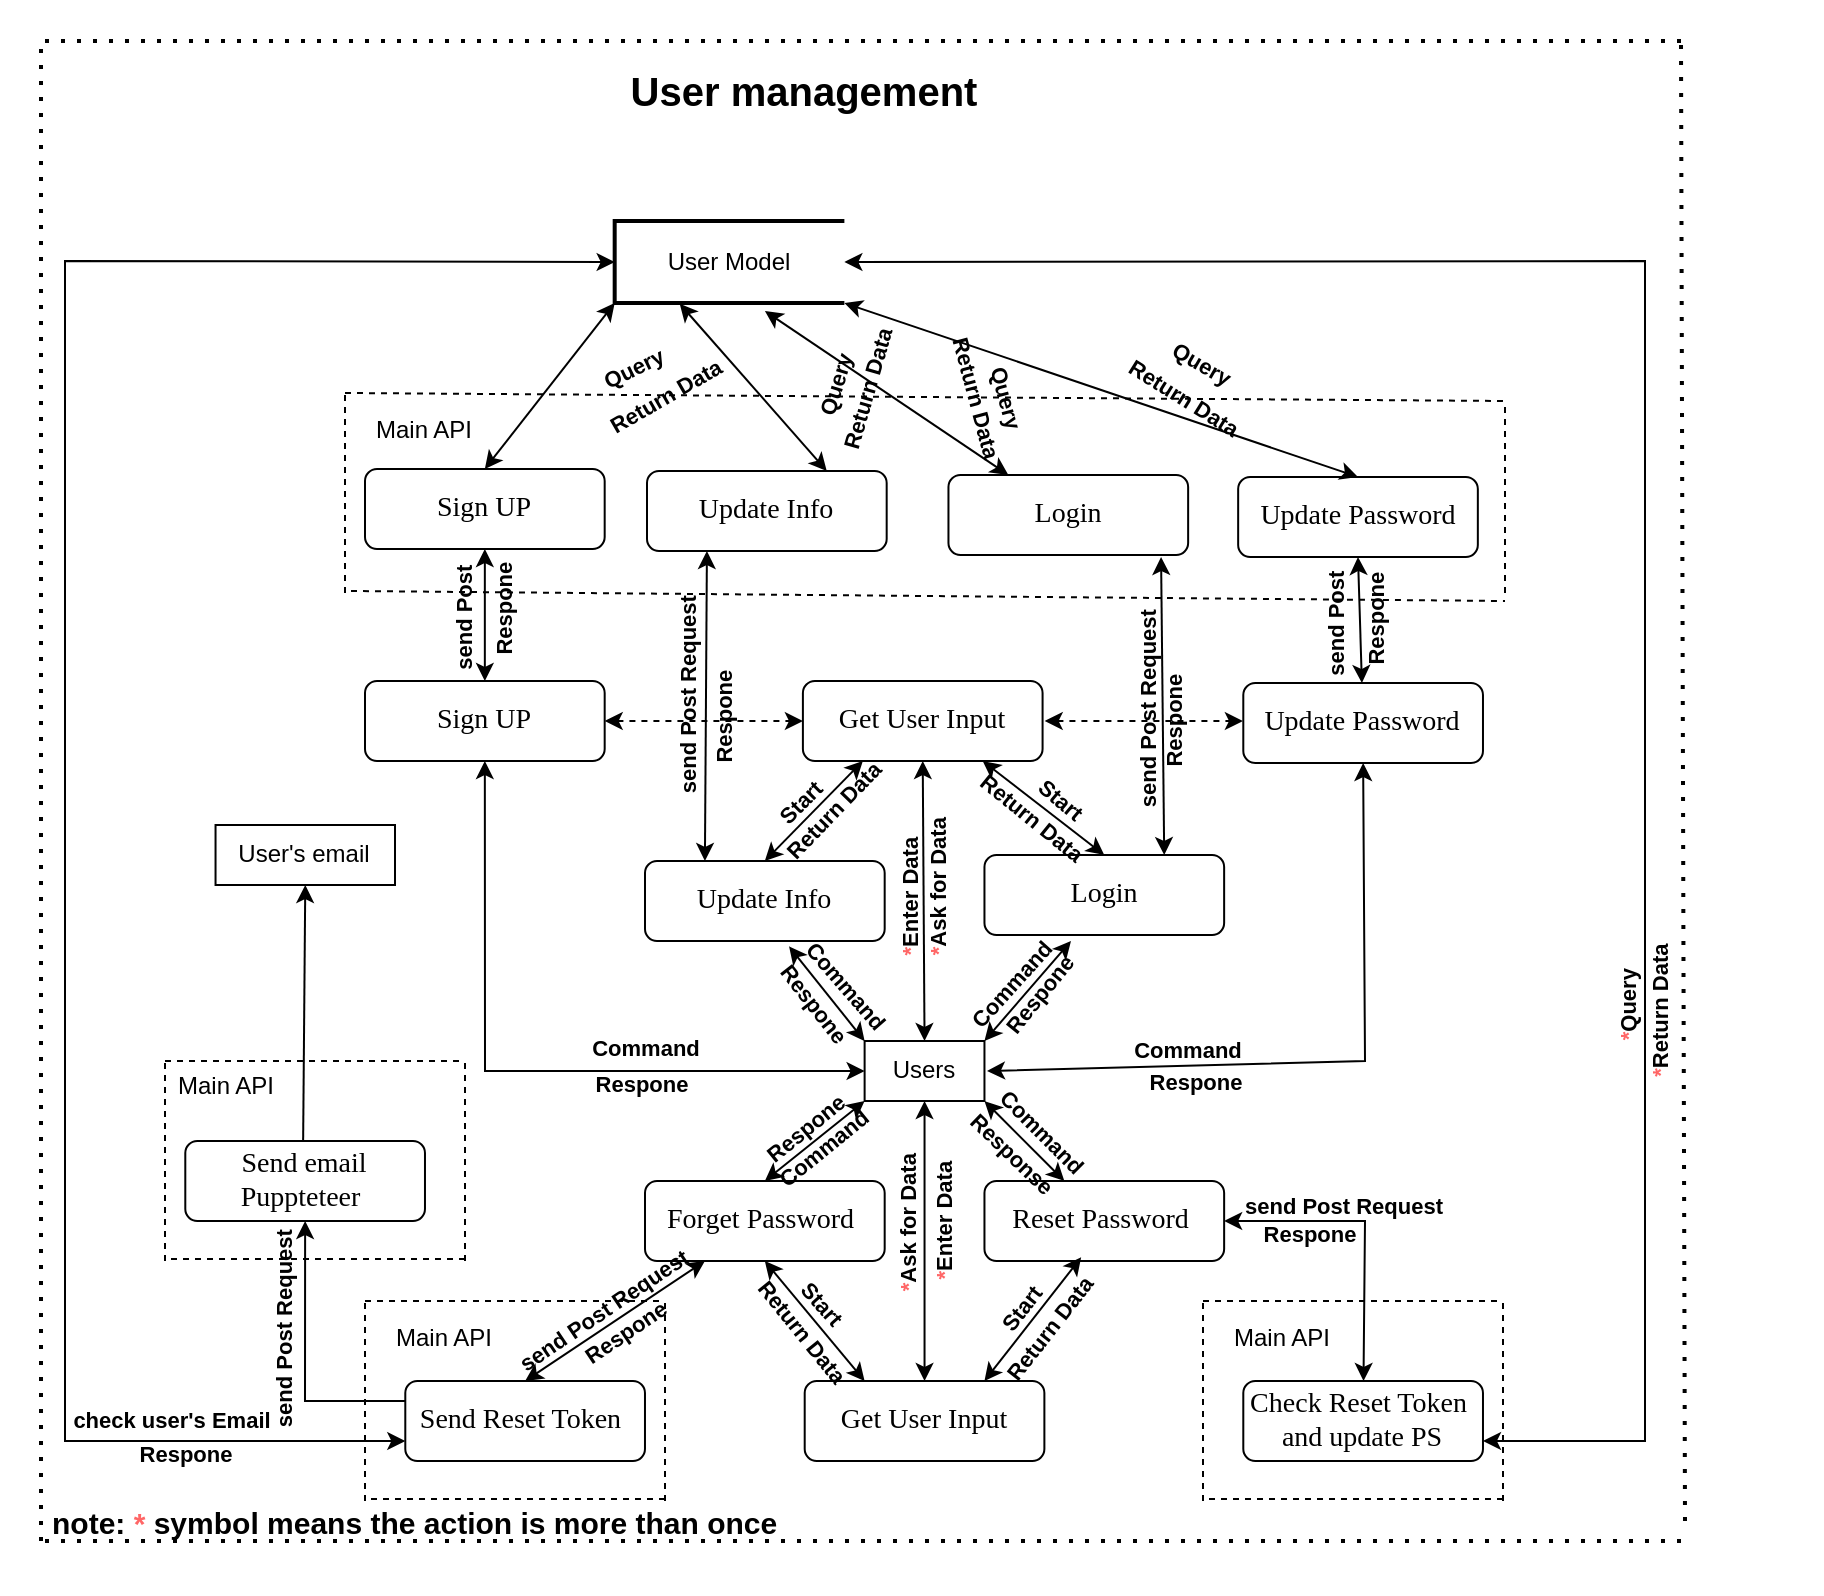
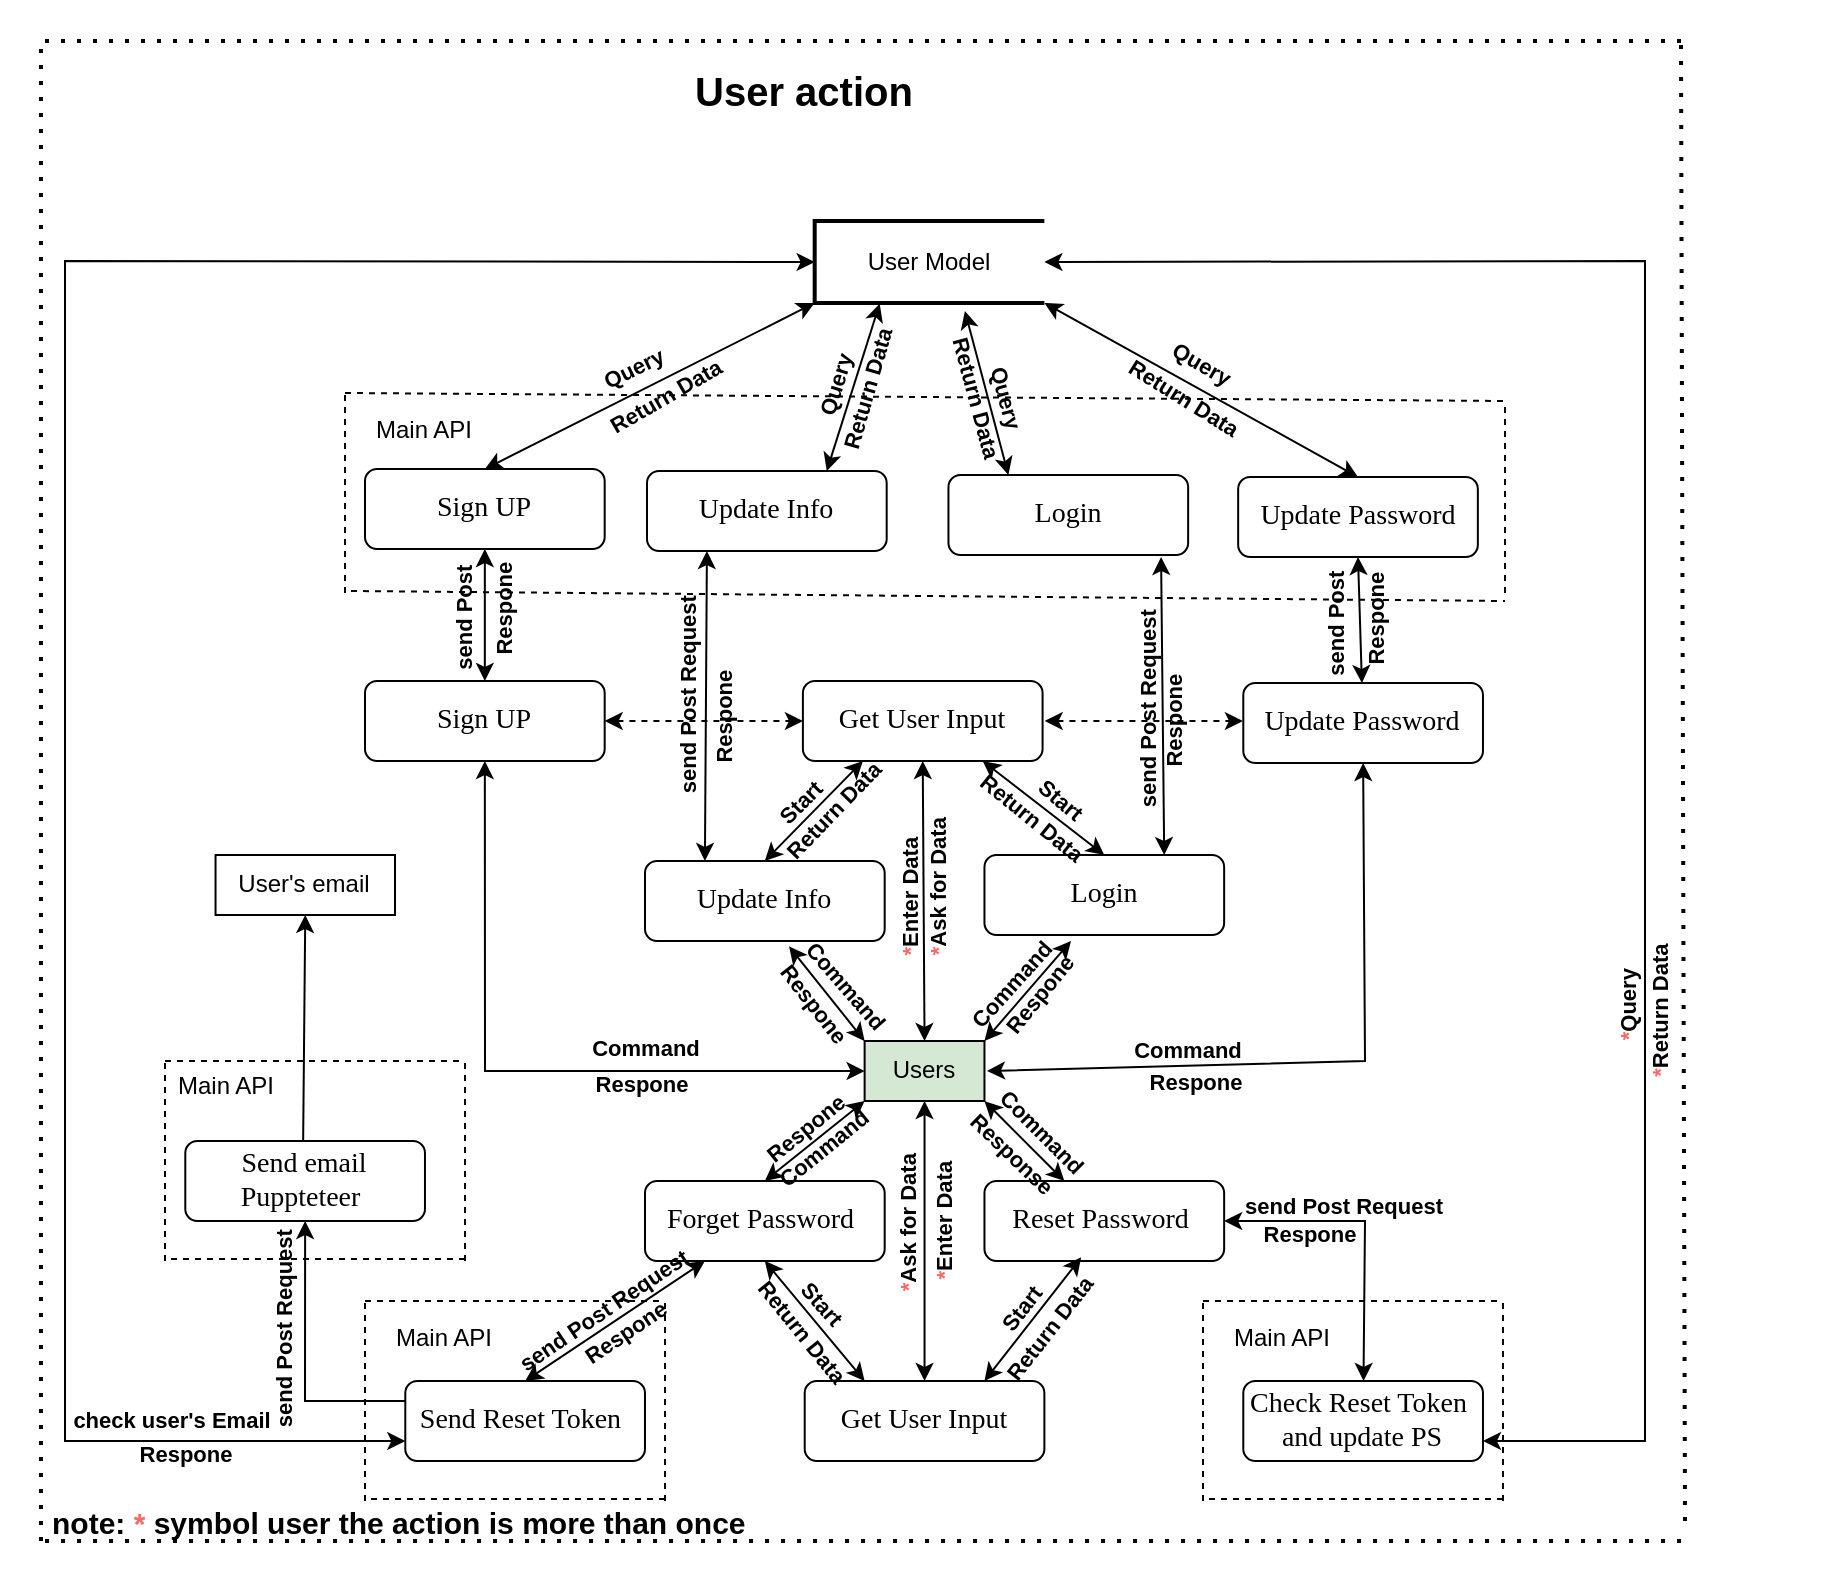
(805, 91) -> (805, 91)
(730, 262) -> (930, 262)
(305, 855) -> (305, 885)
(925, 1071) -> (925, 1071)
(270, 1523) -> (265, 1523)
